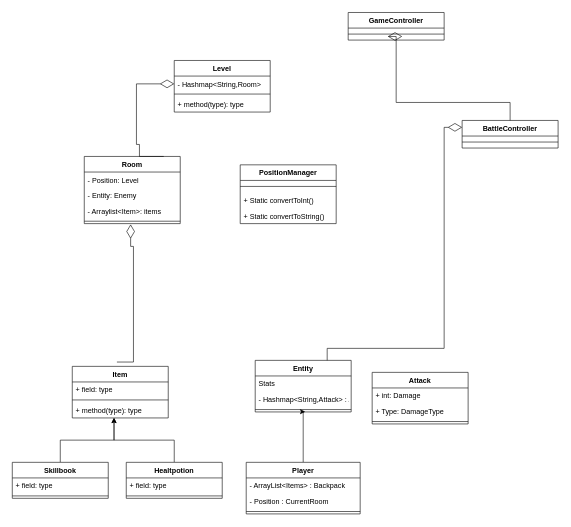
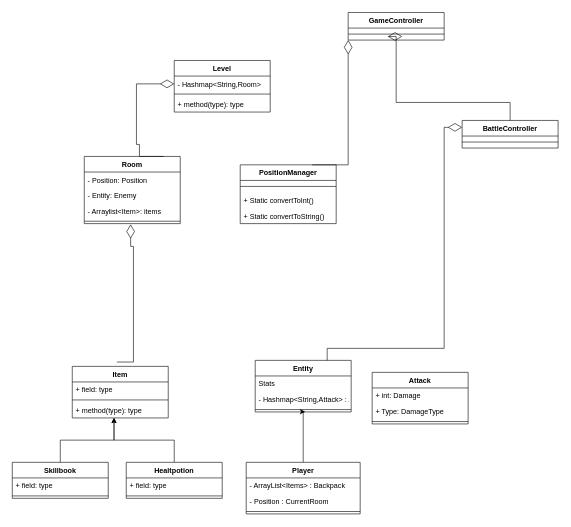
none -> (348, 116)
(116, 180) -> (121, 180)
